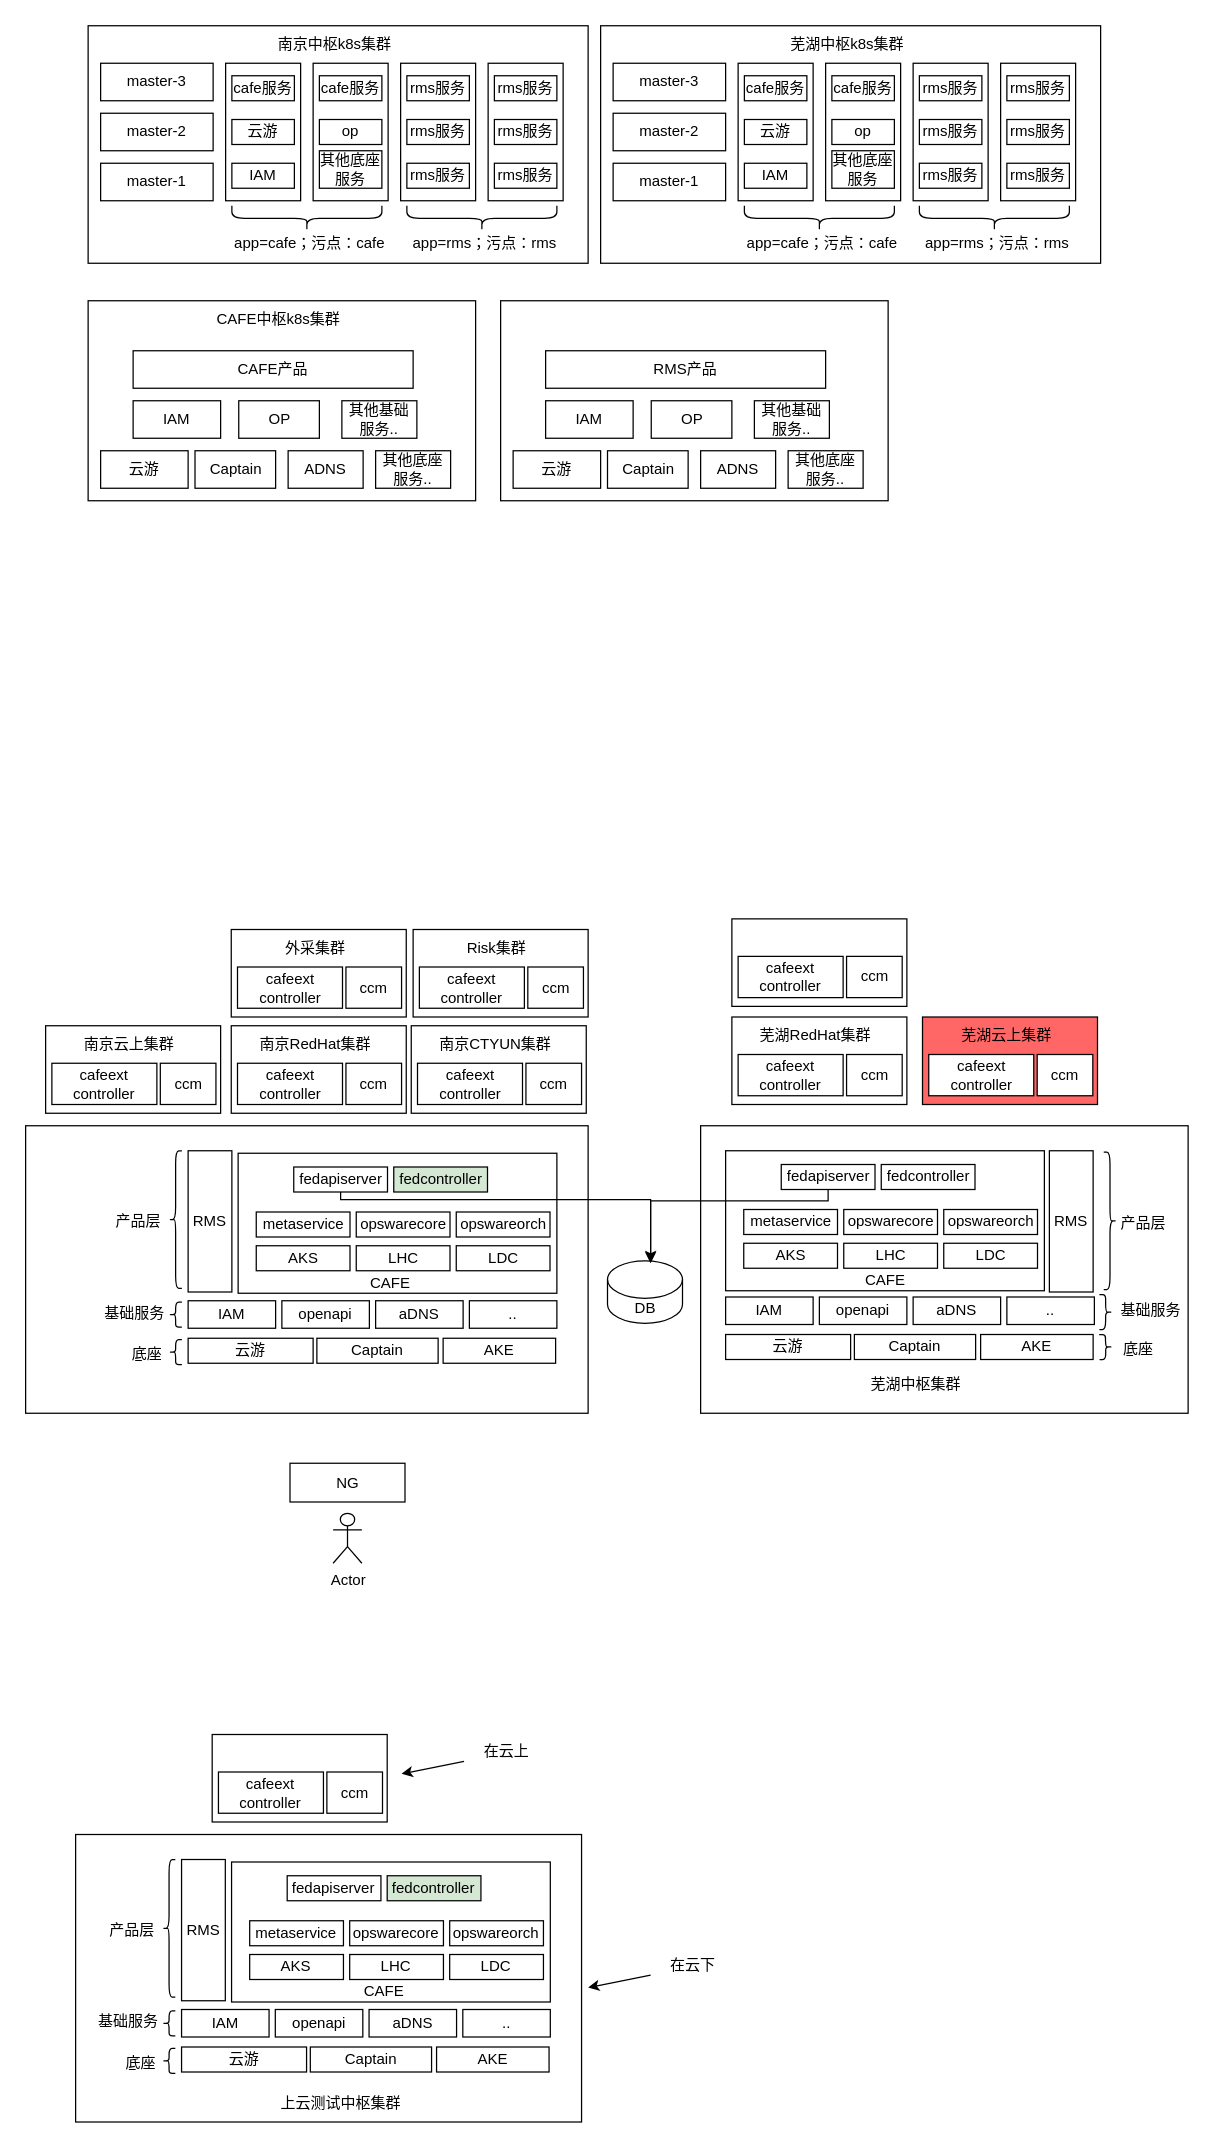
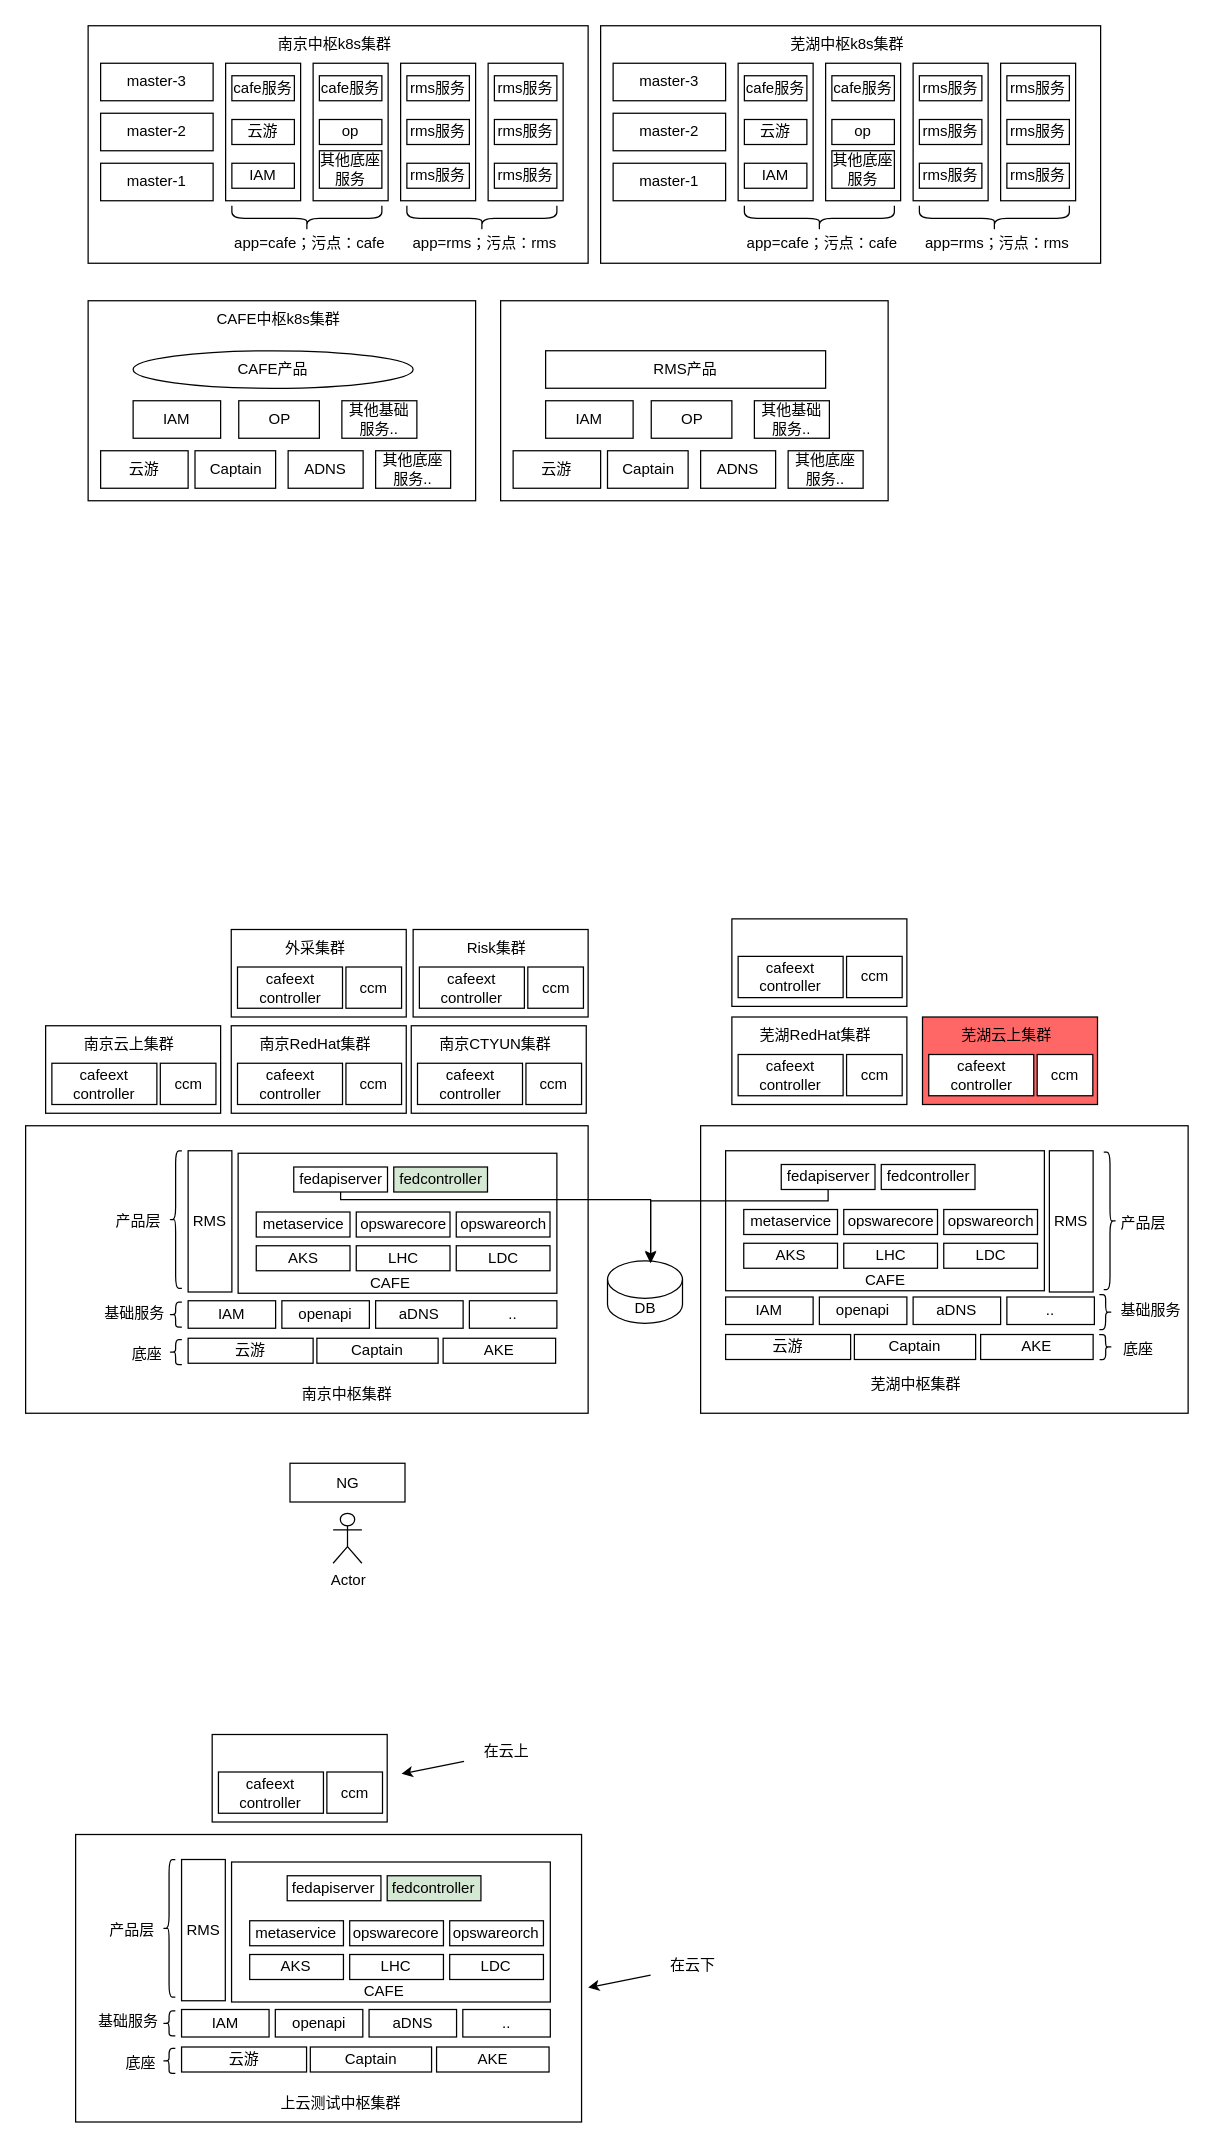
(273, 369) -> (273, 369)
none -> (348, 1394)
